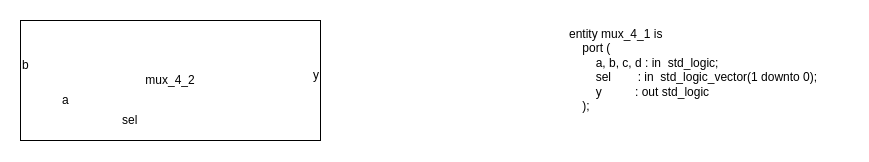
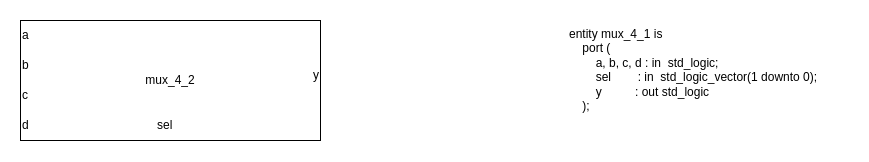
none -> (36, 96)
(76, 101) -> (36, 36)
(141, 121) -> (176, 126)
none -> (36, 126)
